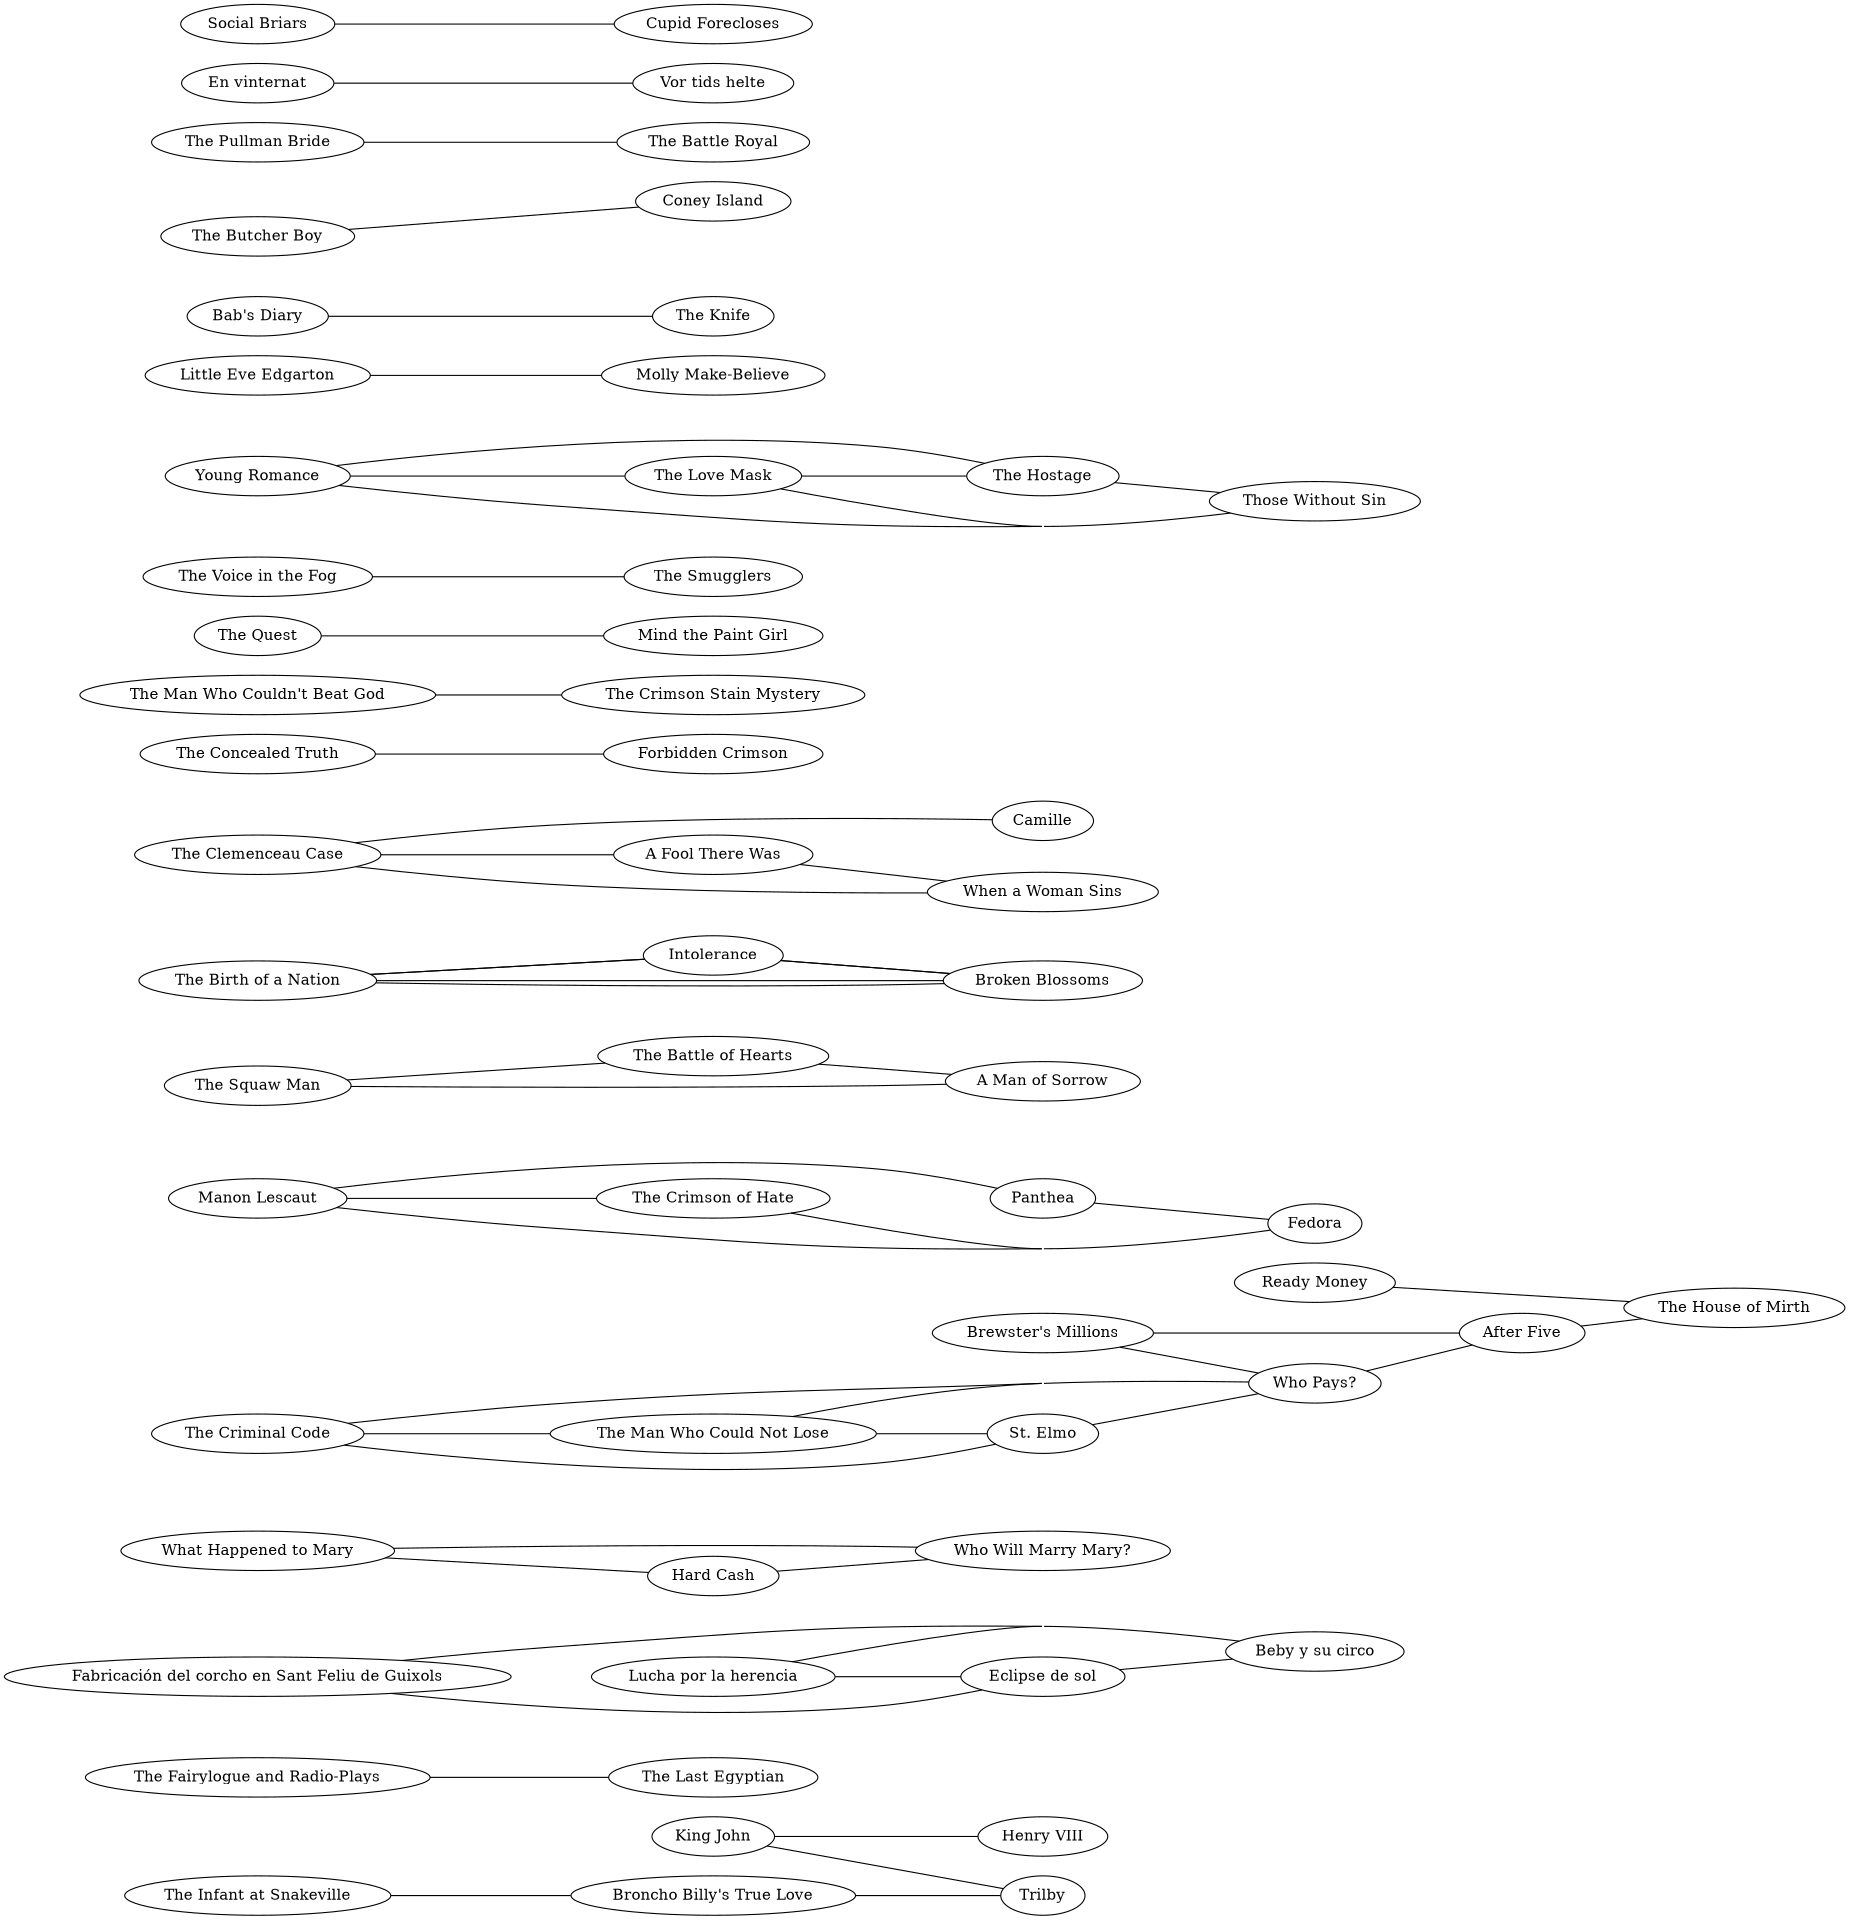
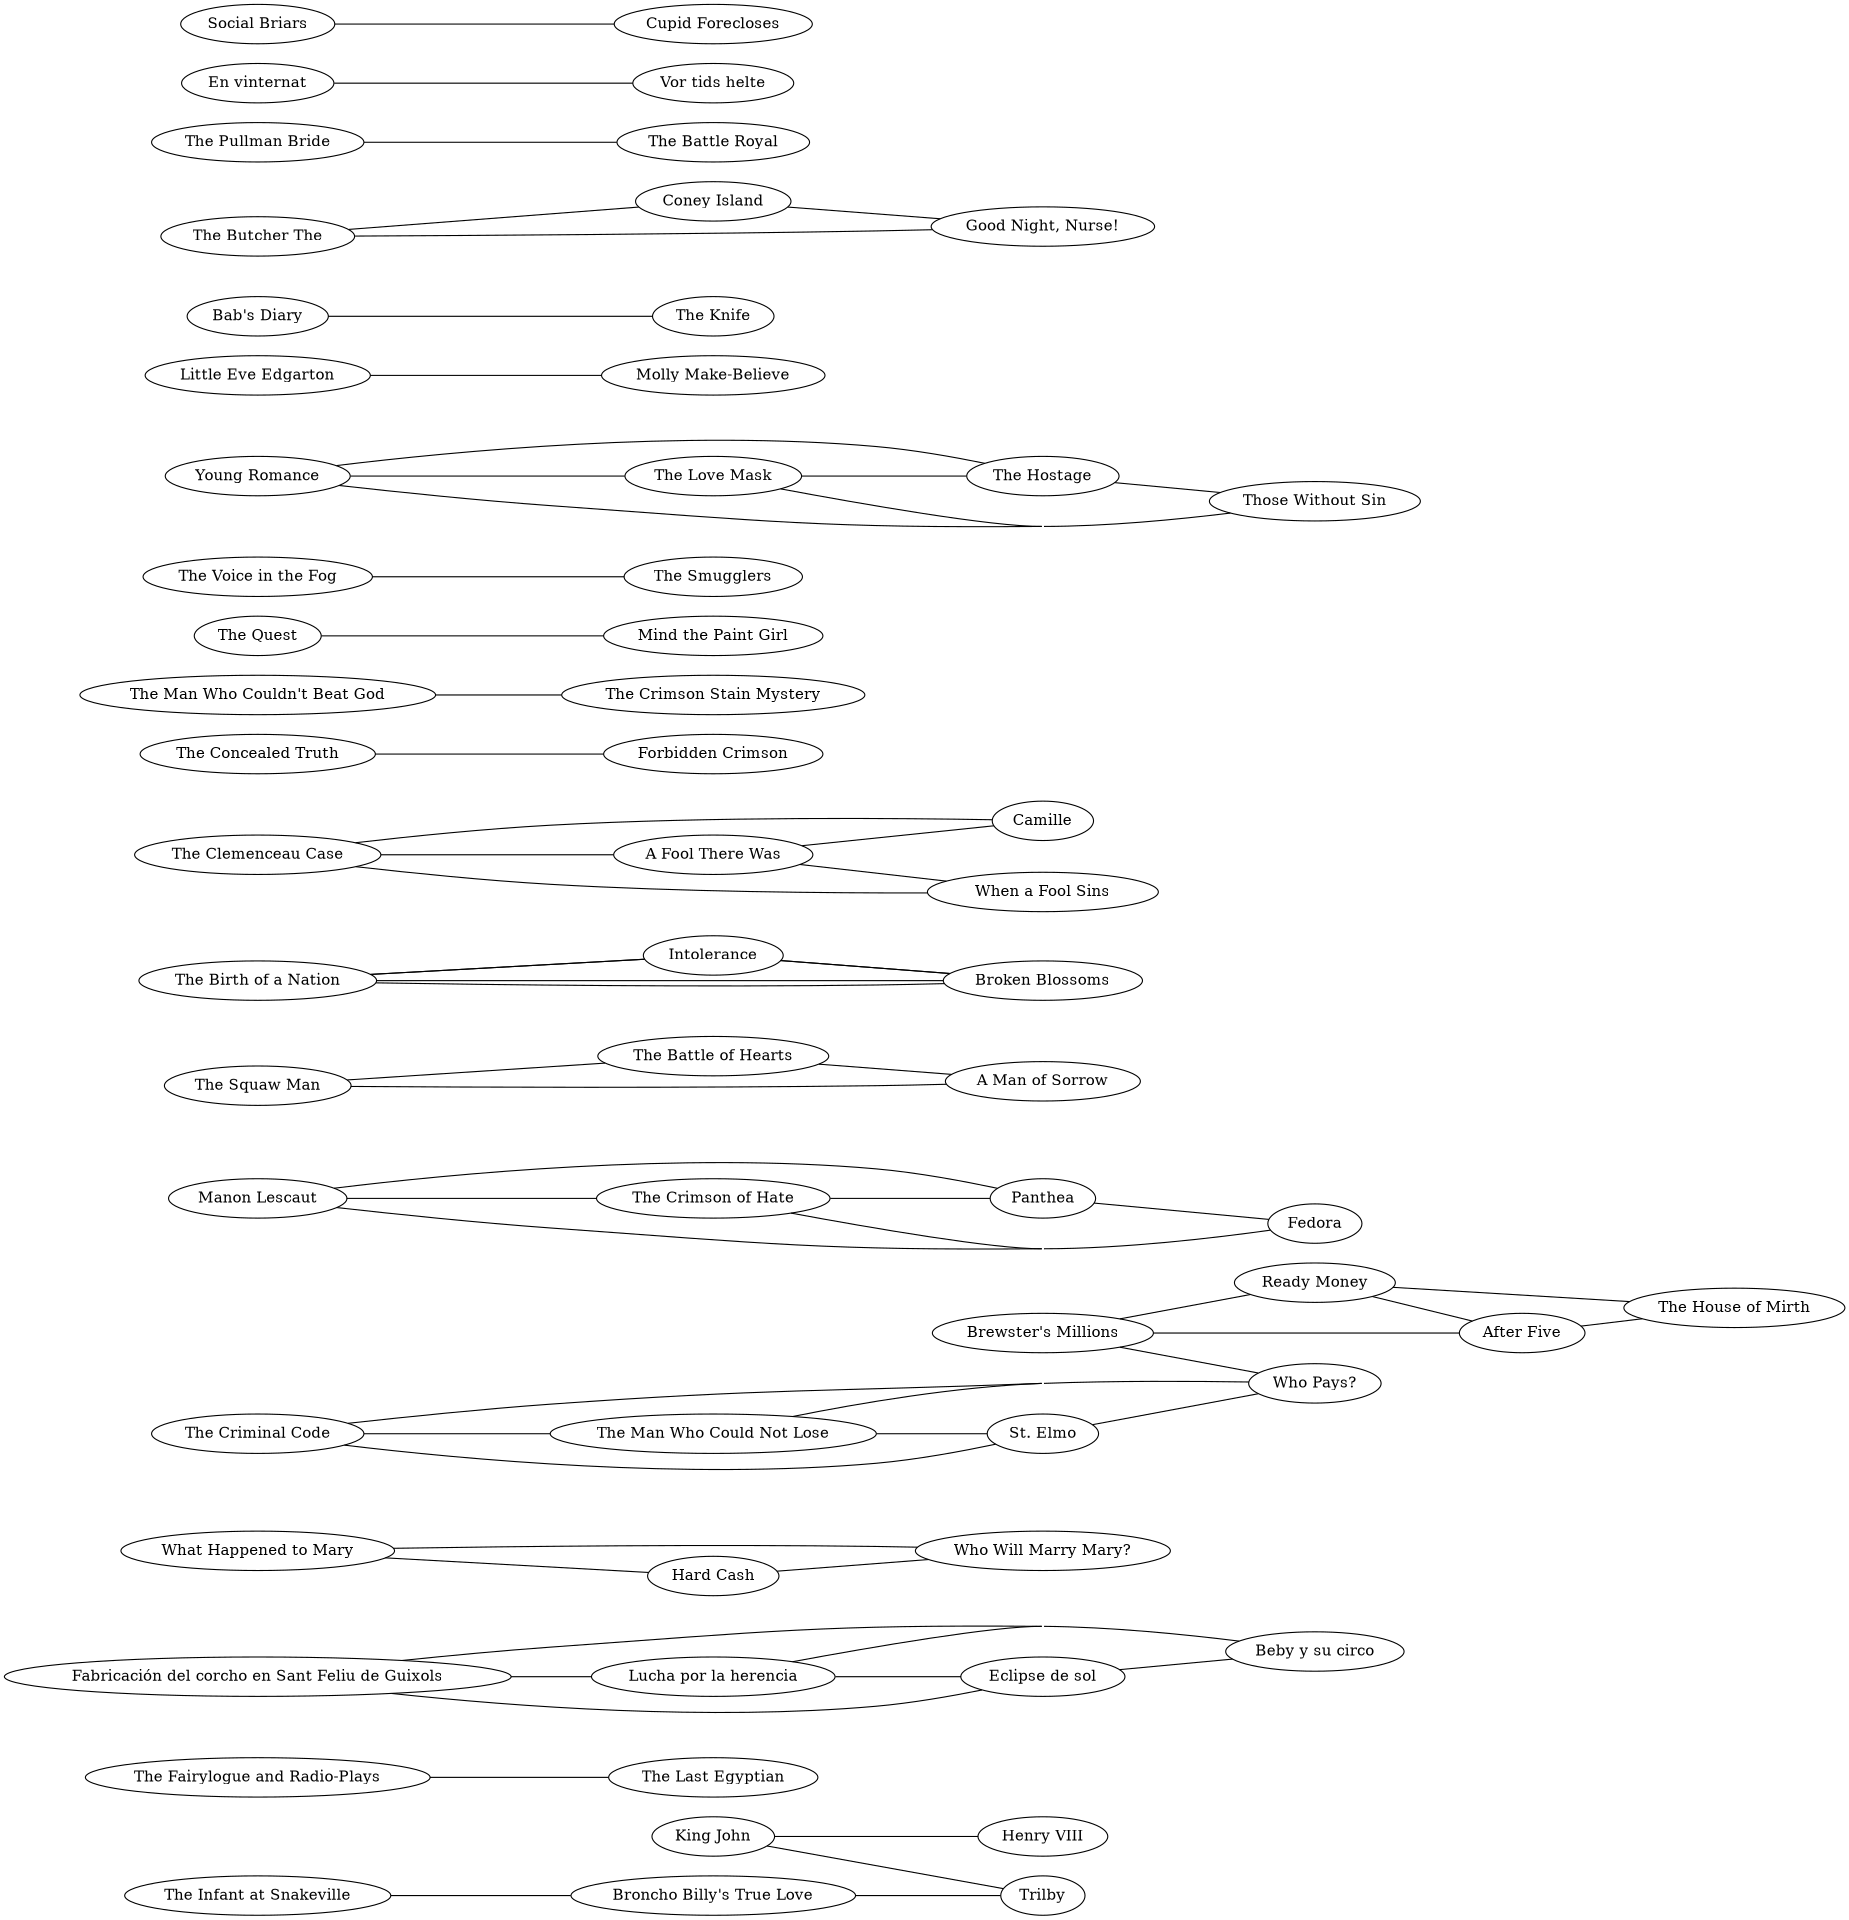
none -> (1043, 227)
(258, 236) -> (258, 236)
none -> (898, 836)
(1043, 892) -> (1043, 892)
none -> (910, 1198)
none -> (1185, 1307)
(1419, 1358) -> (1422, 1309)
none -> (551, 1677)
